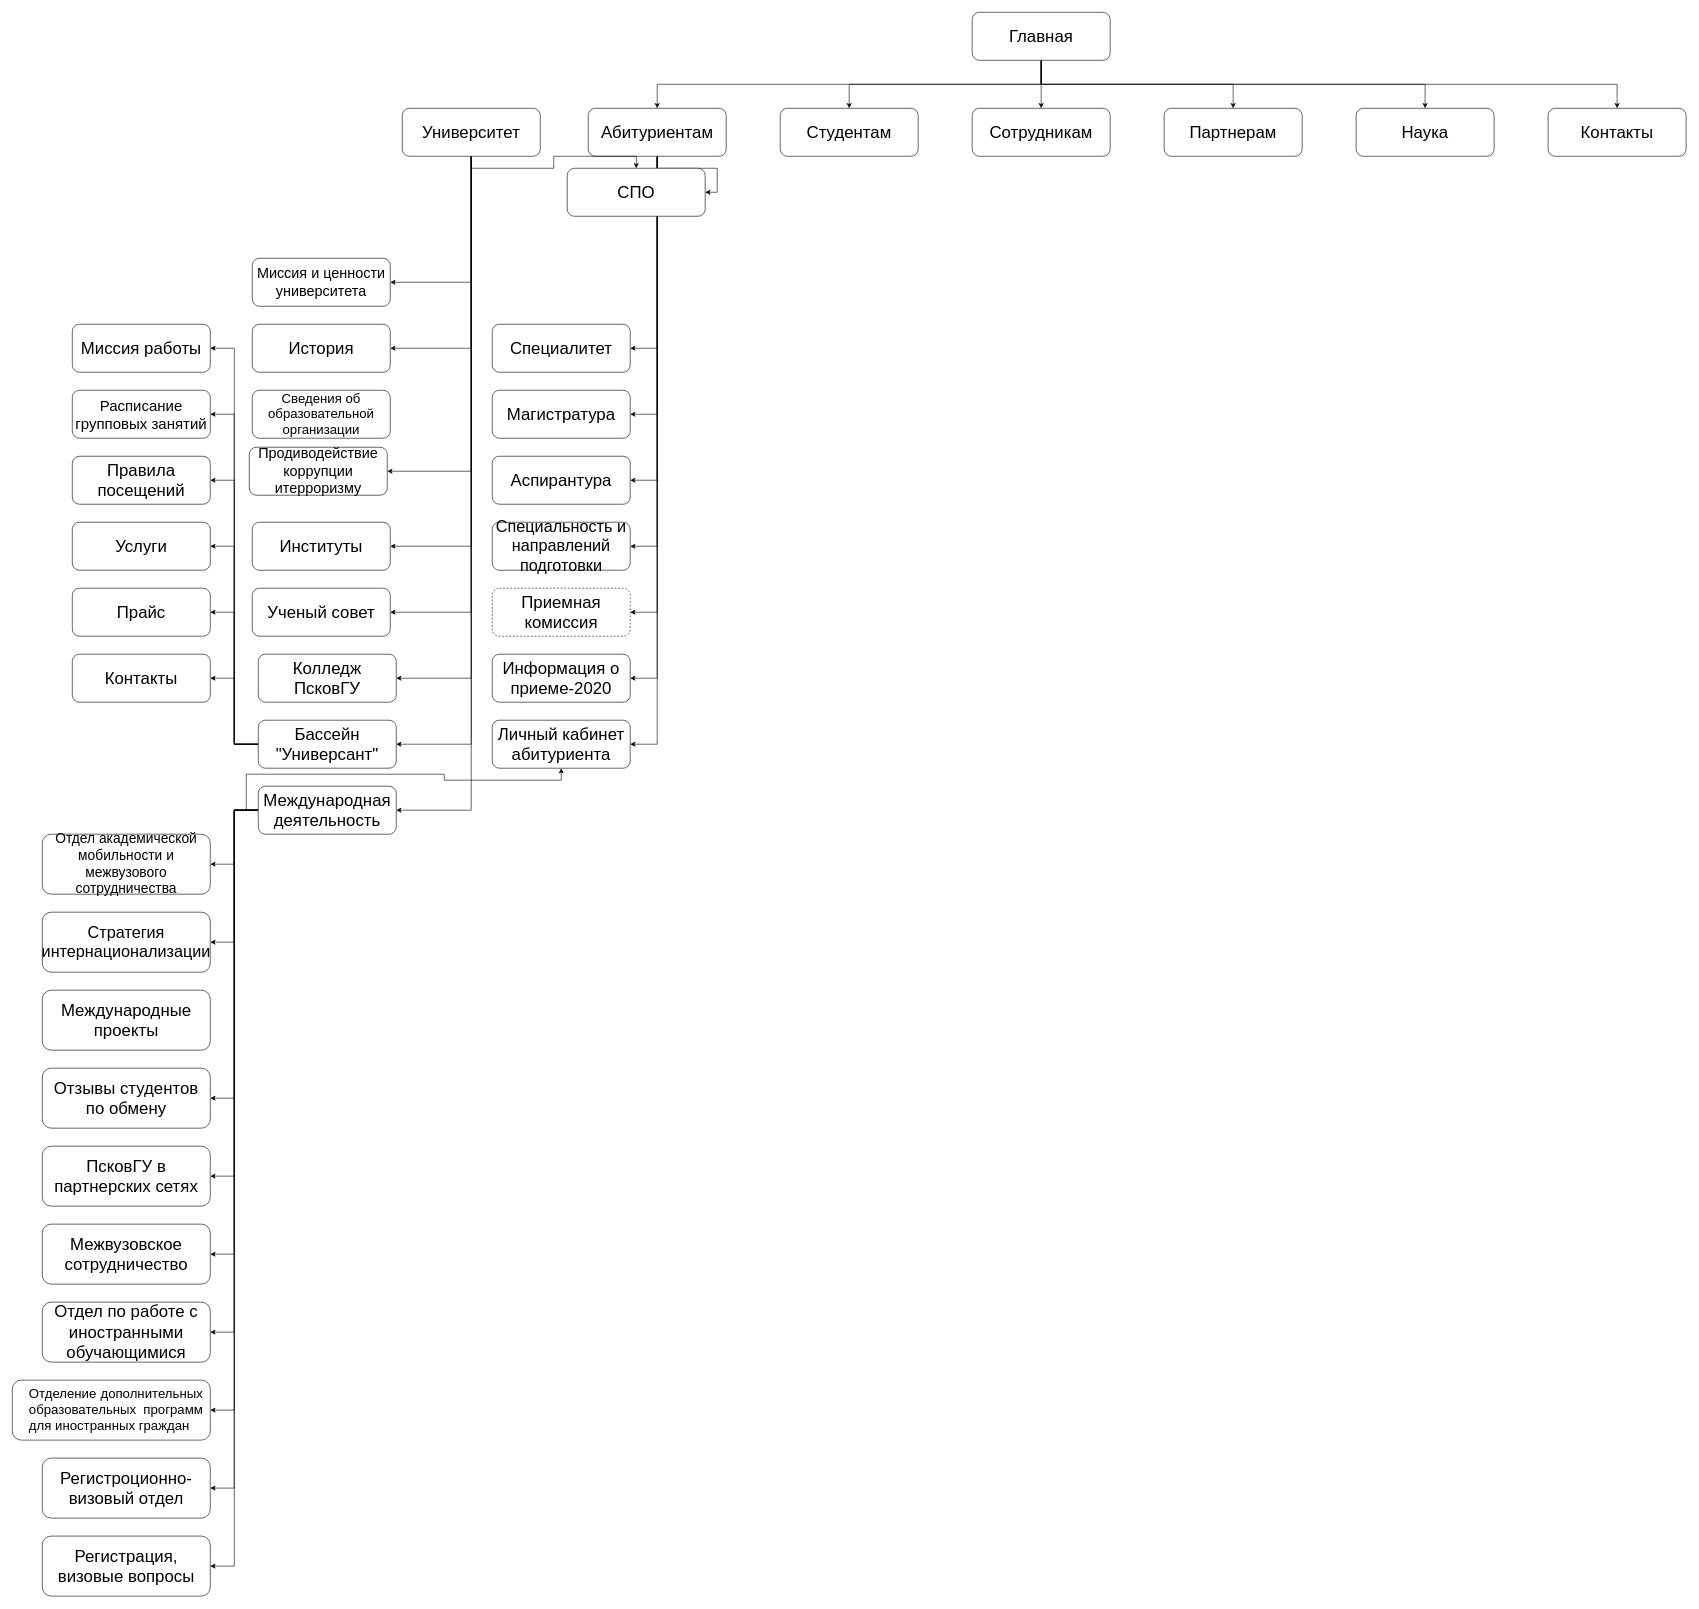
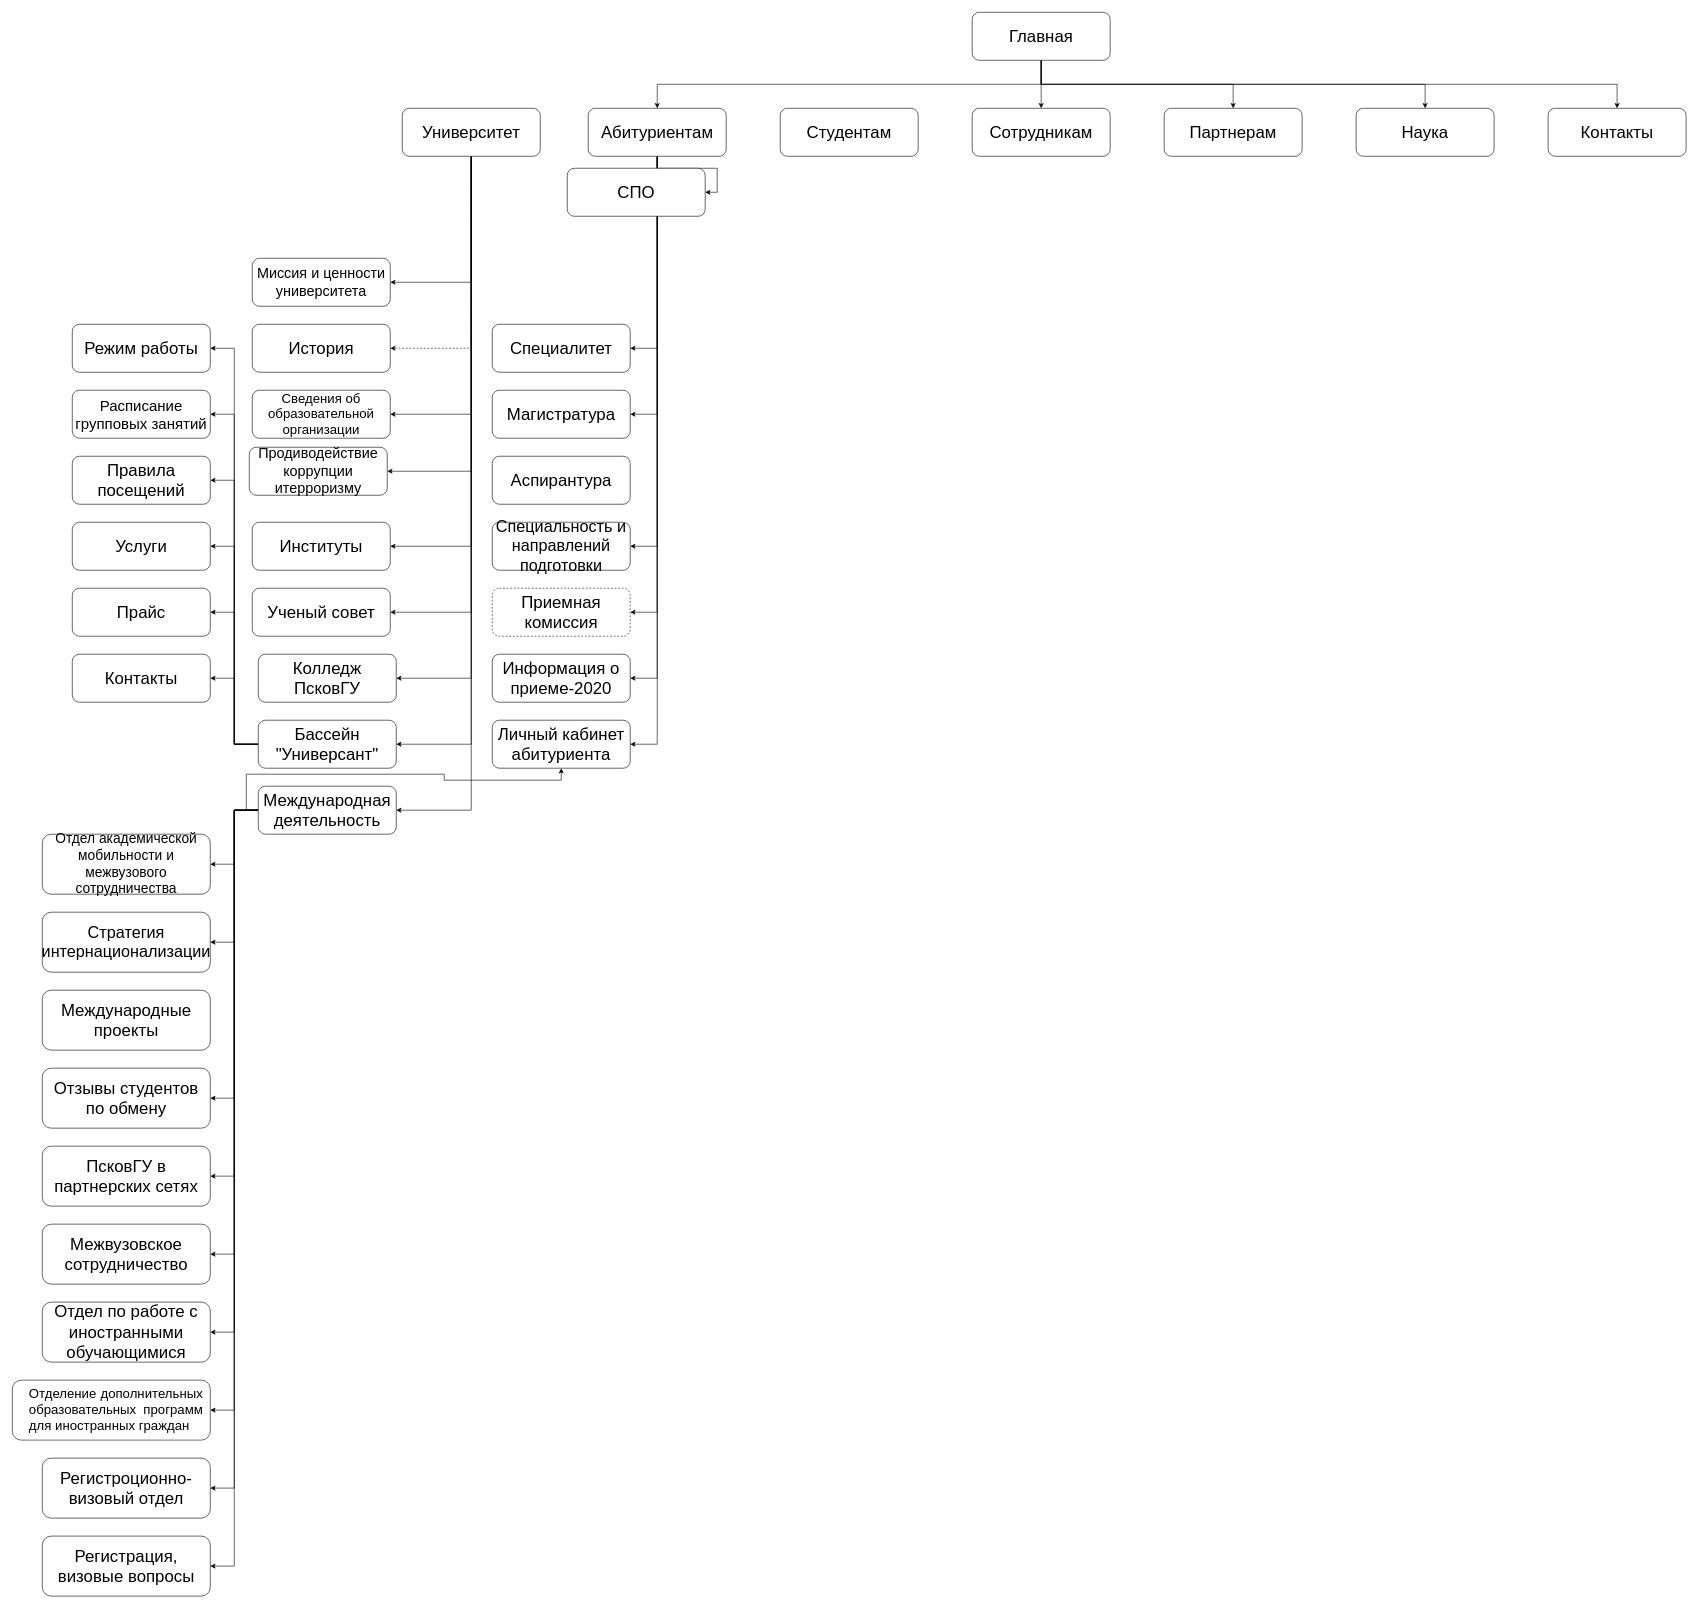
(849, 102) -> none
(554, 165) -> (395, 414)
(141, 348) -> (141, 348)
(432, 348) -> (432, 348)
(635, 480) -> none
